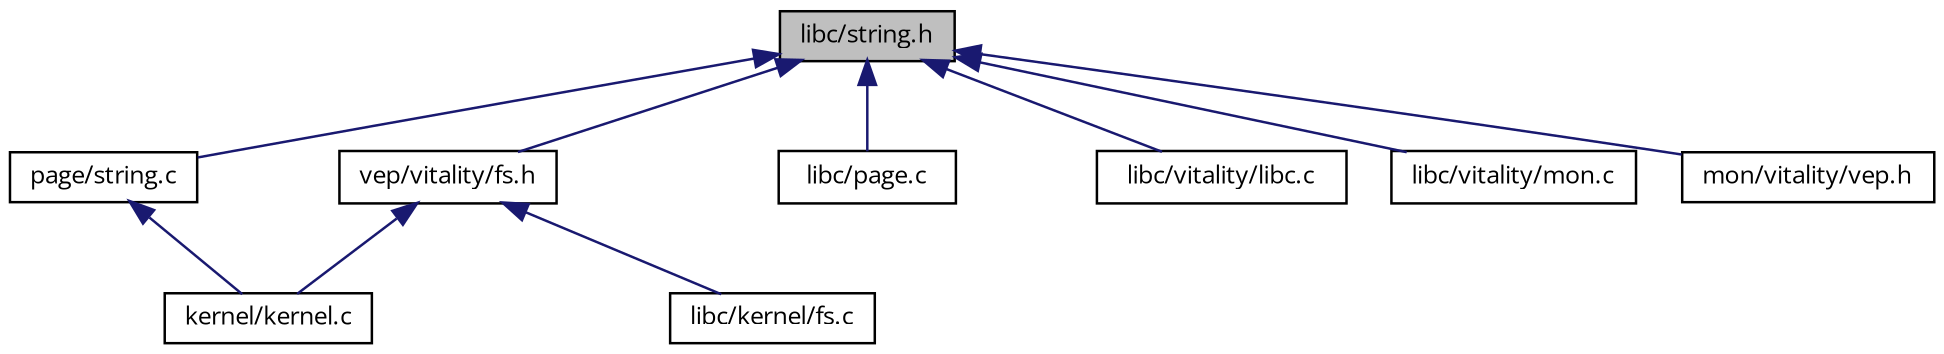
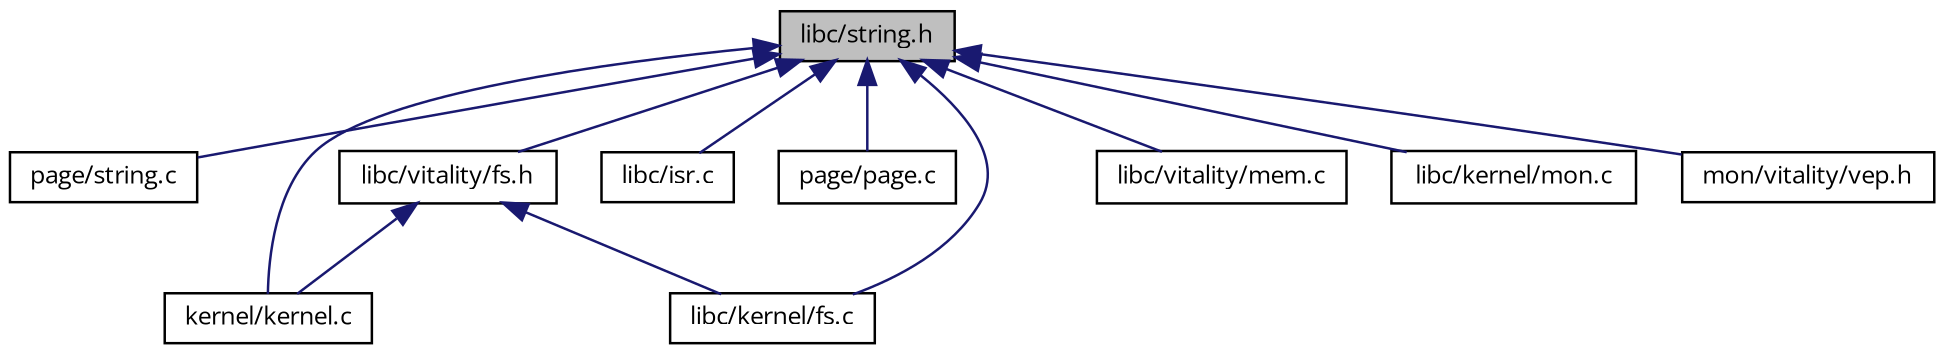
(448, 177) -> (448, 177)
none -> (668, 177)
(867, 177) -> (867, 177)
(1222, 177) -> (1222, 177)
(1514, 177) -> (1514, 177)
none -> (978, 206)
(196, 256) -> (453, 95)
